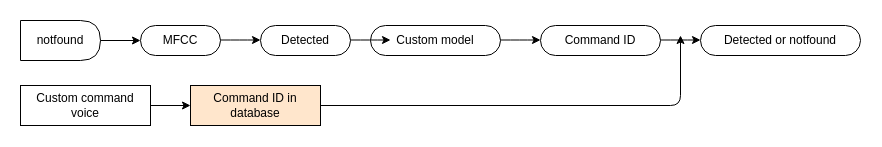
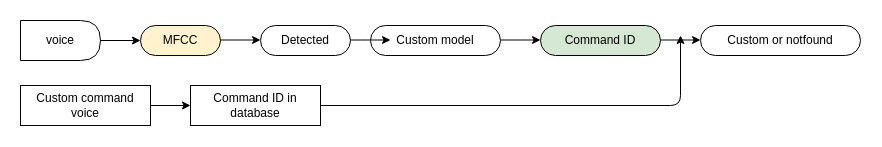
(61, 41) -> (61, 41)
(181, 41) -> (181, 41)
(601, 41) -> (601, 41)
(781, 41) -> (781, 41)
(256, 106) -> (256, 106)
